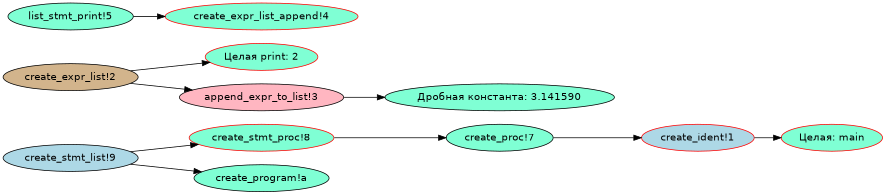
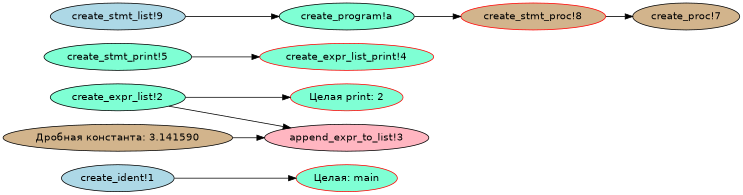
(71, 16) -> (118, 57)
(262, 16) -> (347, 57)
(71, 77) -> (118, 97)
(361, 97) -> (245, 138)
(500, 97) -> (118, 138)
(262, 138) -> (533, 16)
(500, 138) -> (686, 16)
(594, 138) -> none
(698, 138) -> (118, 178)
(161, 148) -> (434, 16)
